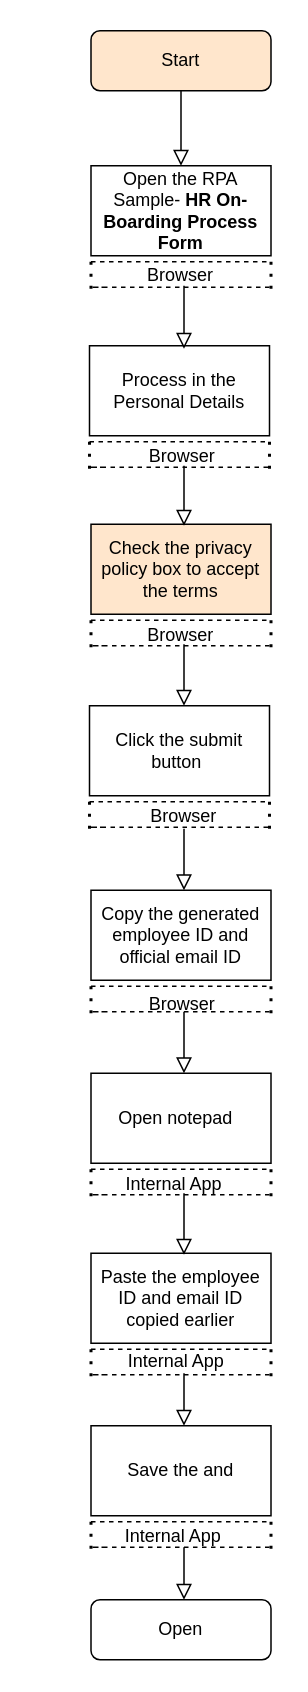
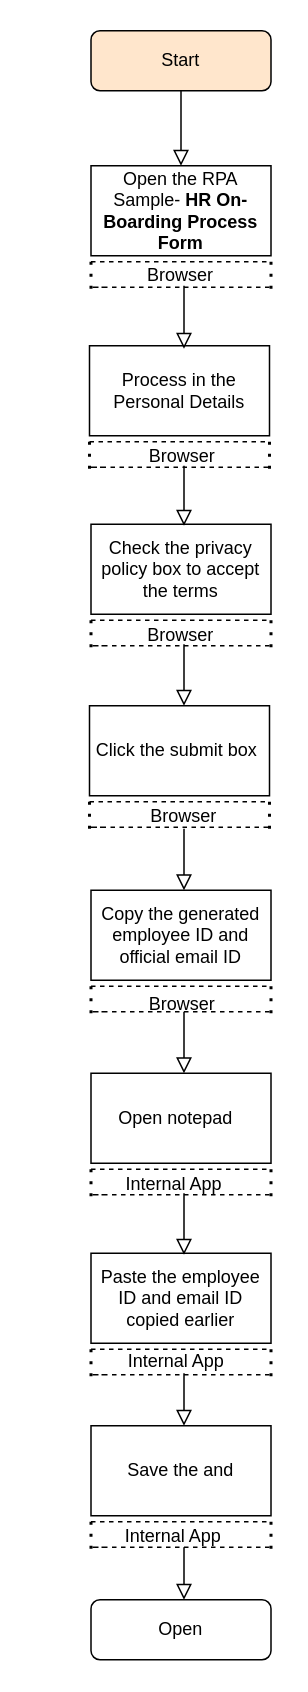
(181, 569) -> (181, 569)
(179, 751) -> (179, 751)
